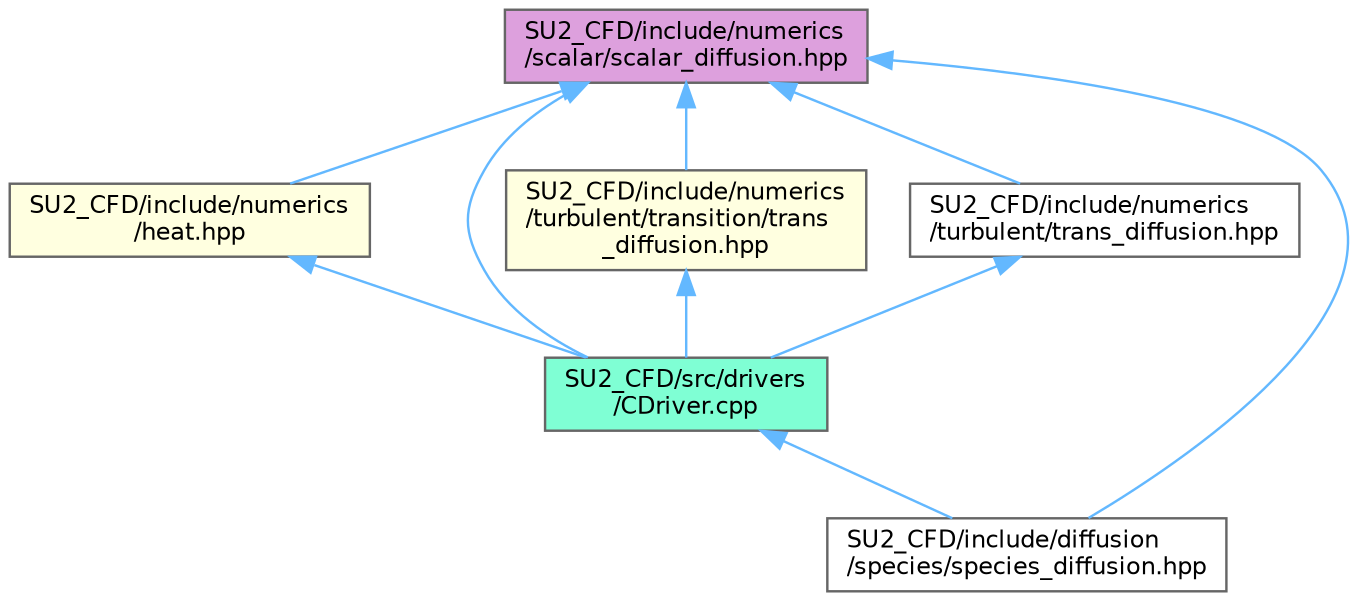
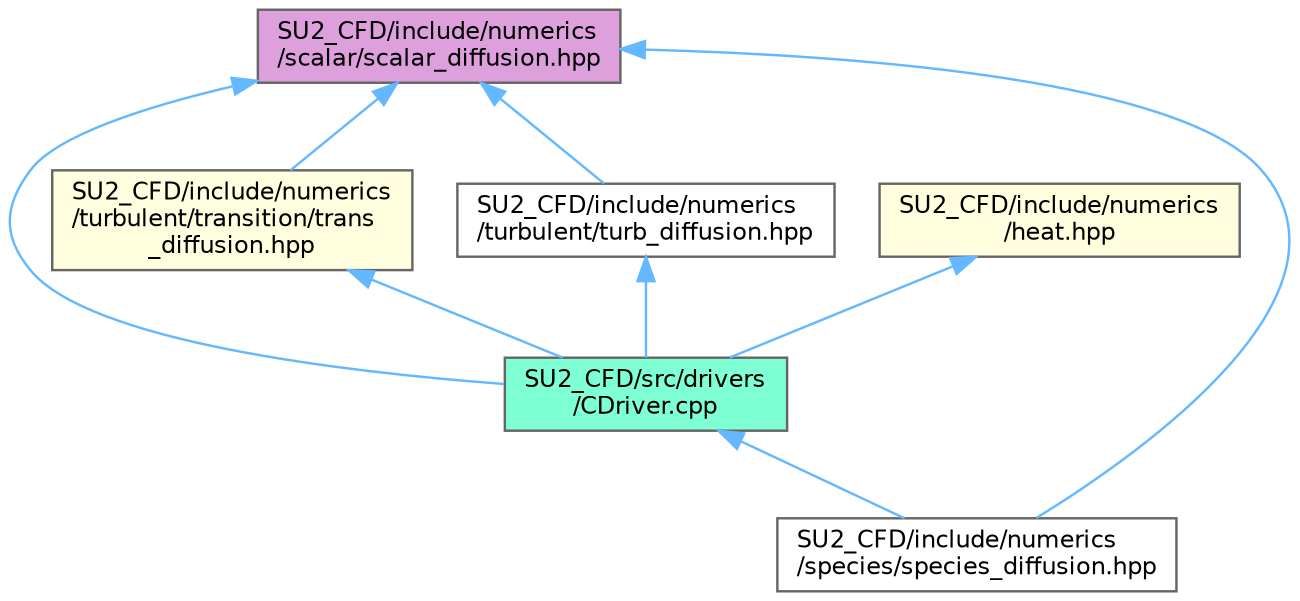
(426, 137) -> none
(1105, 220) -> (646, 220)
(1027, 555) -> (977, 555)
